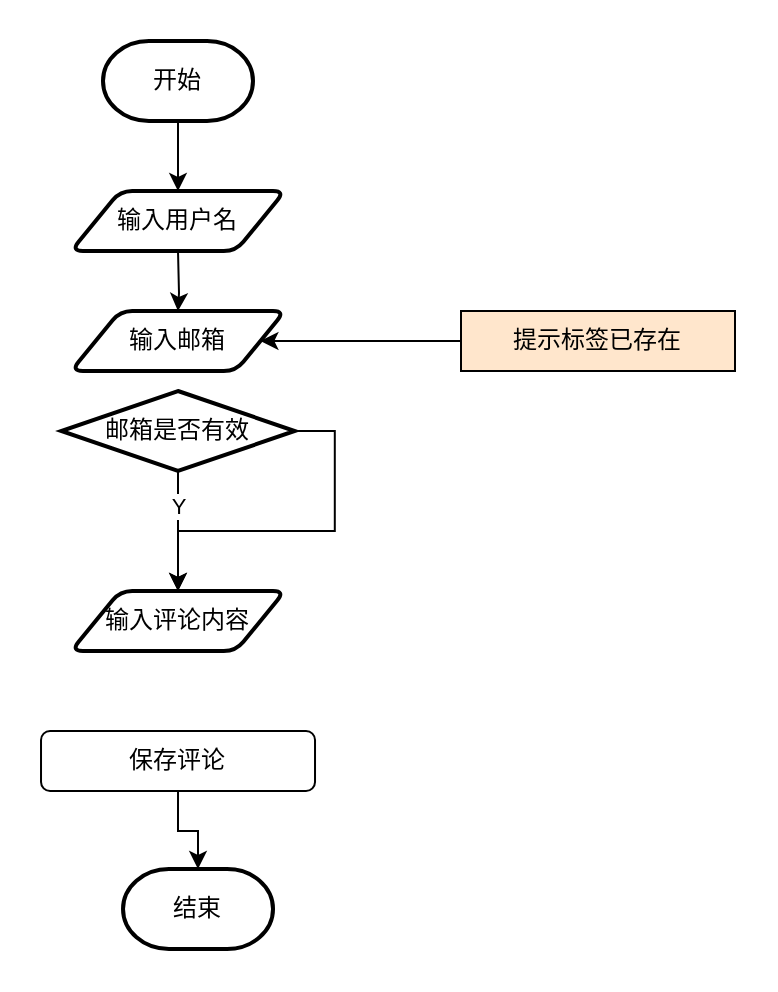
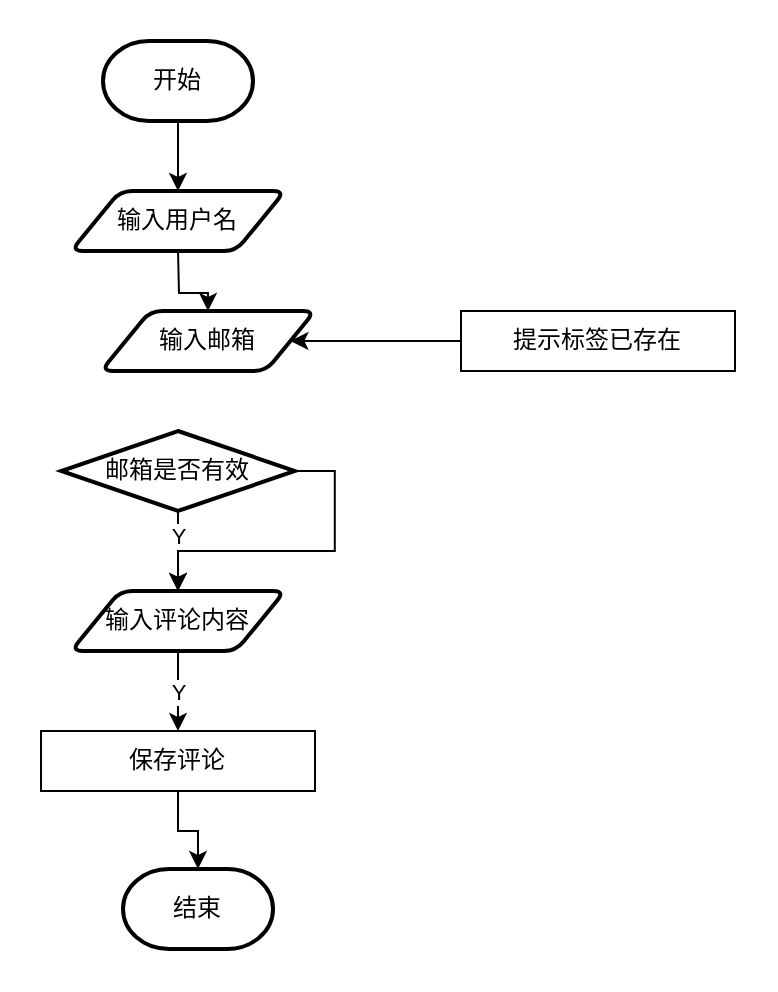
(178, 341) -> (208, 341)
(598, 341) -> (598, 341)
(178, 431) -> (178, 471)
none -> (178, 686)
(178, 761) -> (178, 761)
